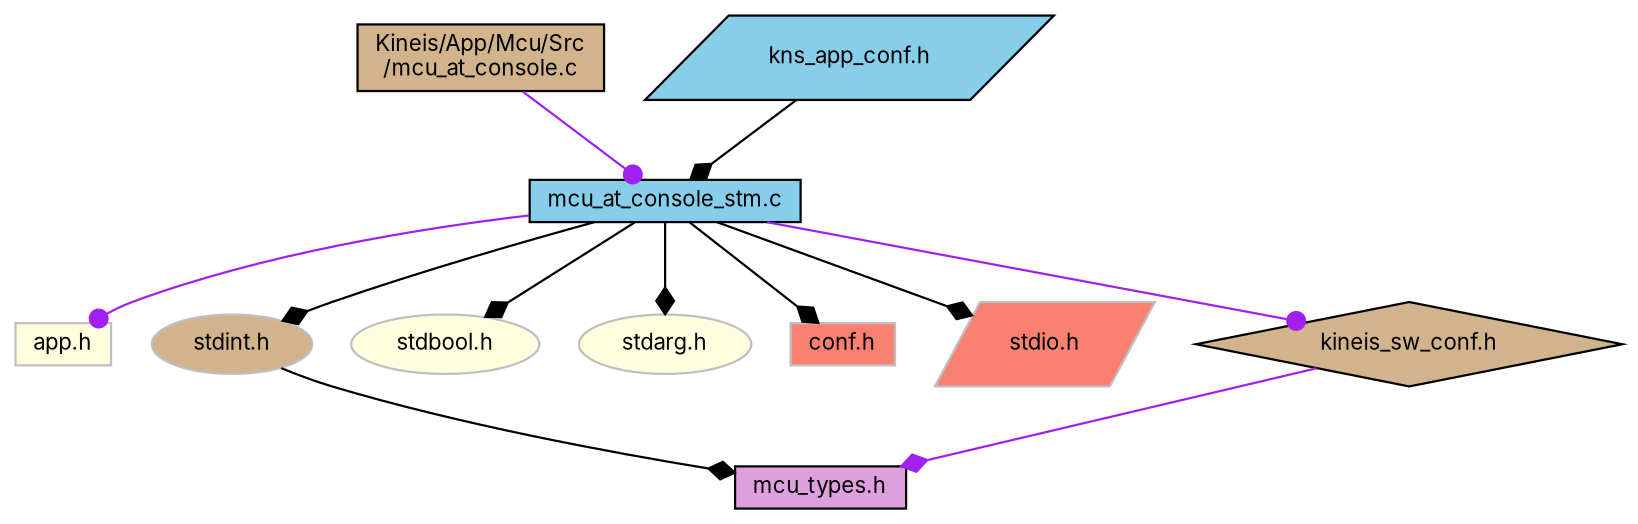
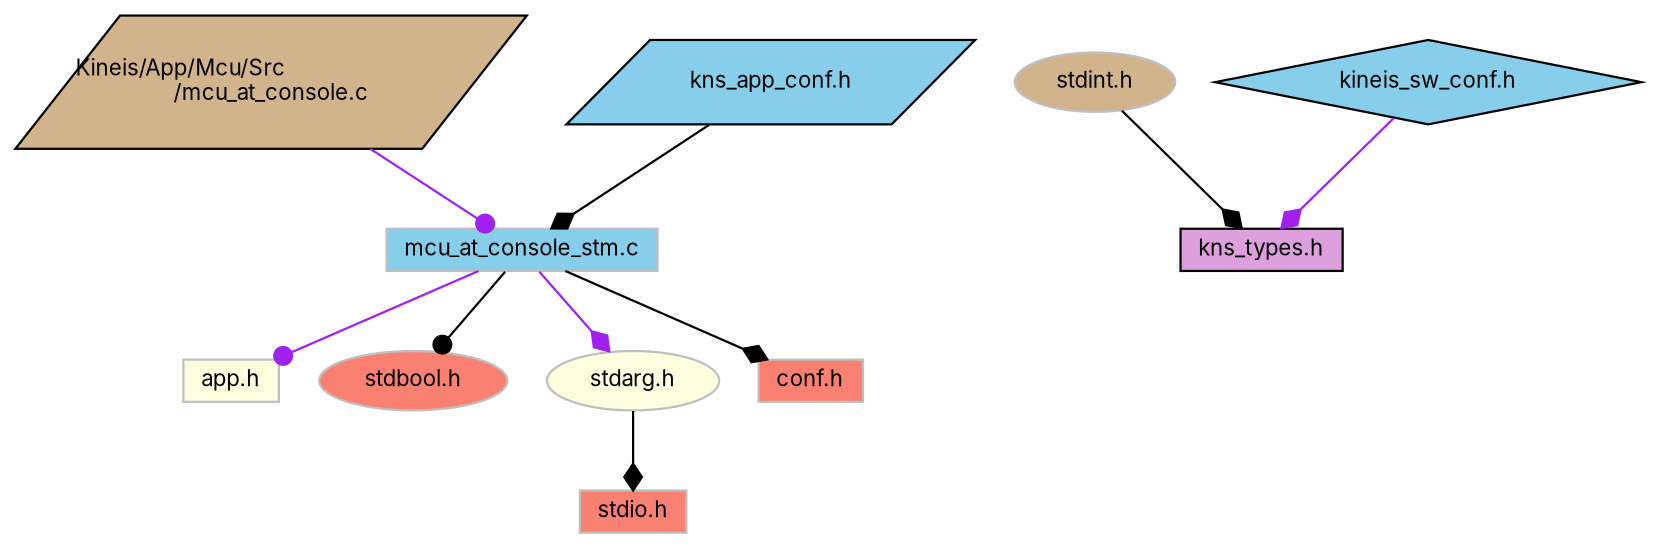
(481, 58) -> (271, 82)
(665, 201) -> (522, 250)
(665, 255) -> (566, 302)
(571, 262) -> (477, 305)
(450, 264) -> none
(832, 264) -> (633, 437)
(1027, 271) -> none
(445, 344) -> (413, 381)
(1045, 344) -> (633, 512)
(1409, 344) -> (1428, 82)
(821, 487) -> (1262, 250)
